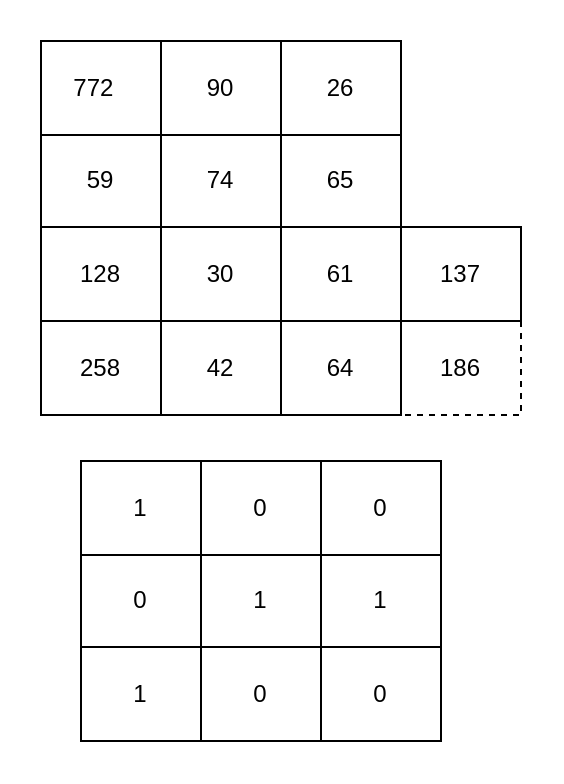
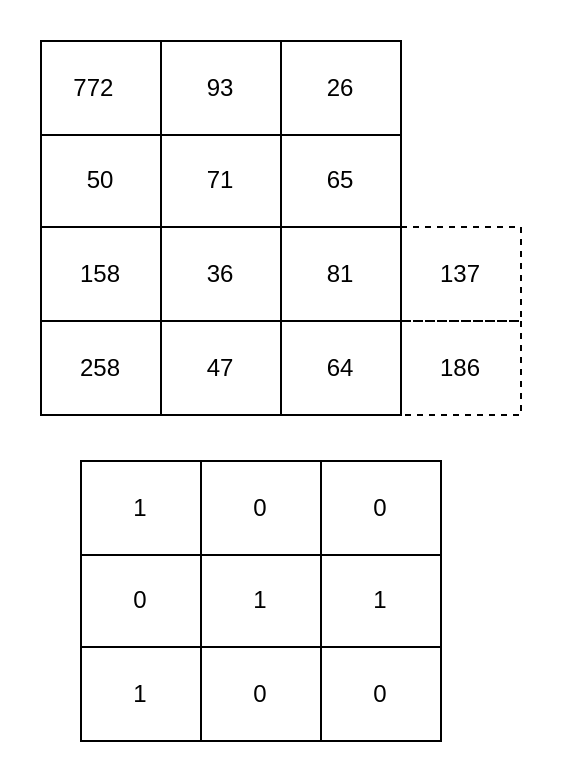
(221, 89) -> (221, 89)
(101, 181) -> (101, 181)
(221, 181) -> (221, 181)
(461, 274) -> (461, 274)
(101, 275) -> (101, 275)
(221, 275) -> (221, 275)
(341, 275) -> (341, 275)
(221, 369) -> (221, 369)
